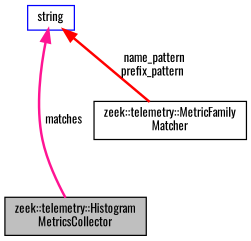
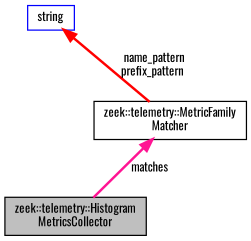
(40, 122) -> (118, 173)
